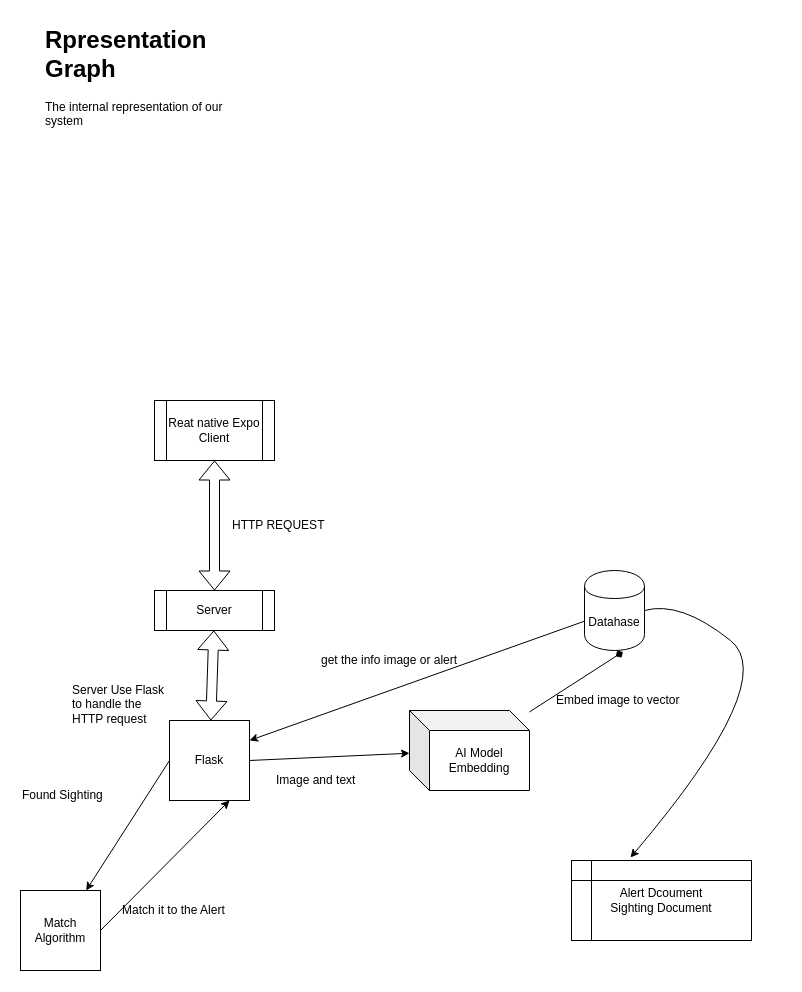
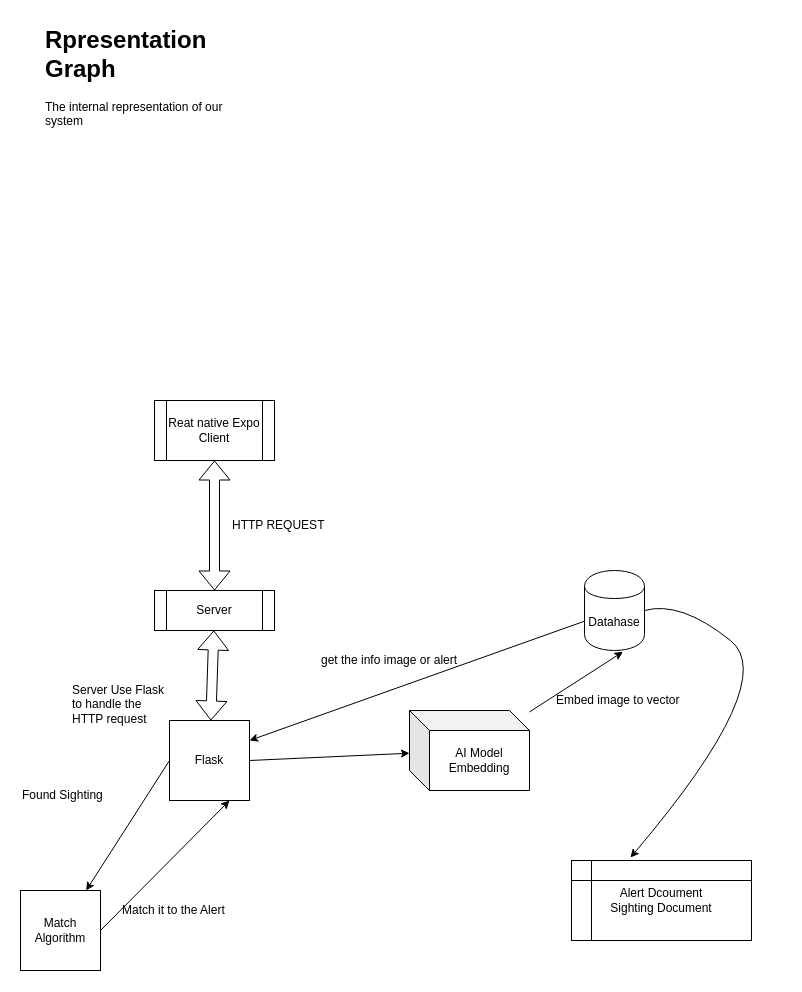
(616, 657) -> (616, 656)
(320, 781) -> none
